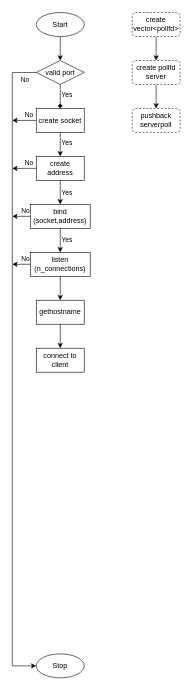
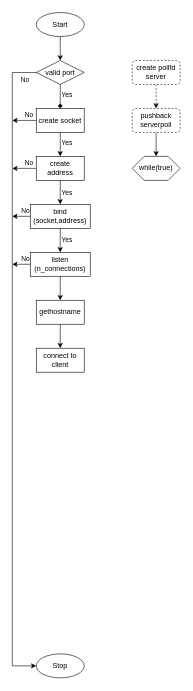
(156, 24) -> none
(156, 37) -> none
(156, 93) -> (156, 93)
none -> (156, 150)
none -> (156, 168)
